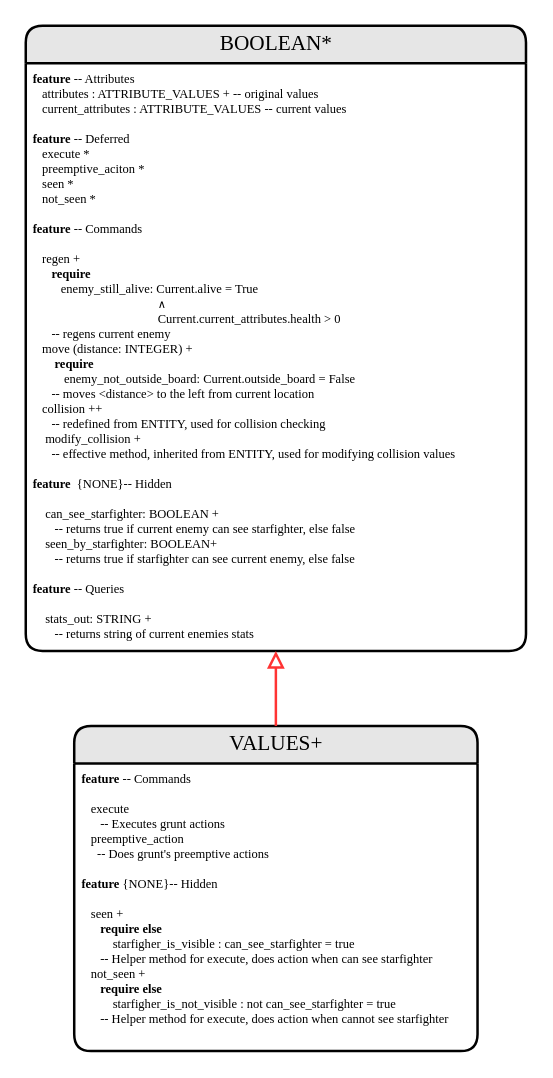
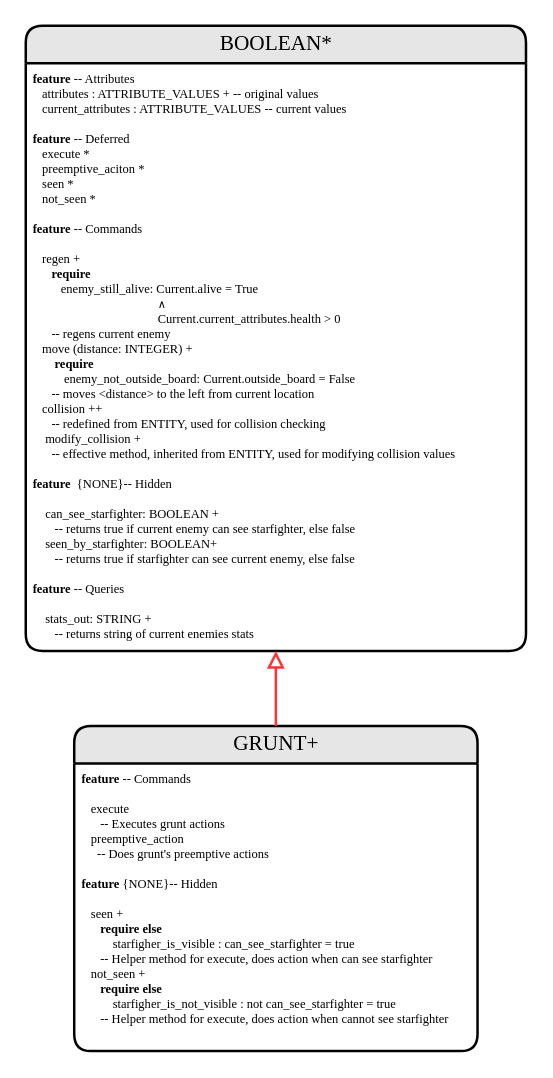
(276, 744) -> (276, 744)
